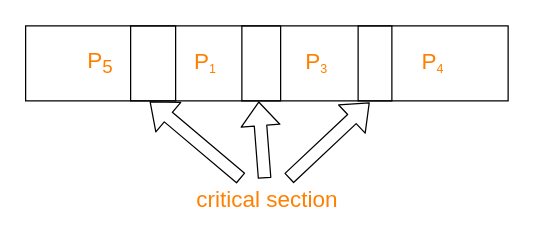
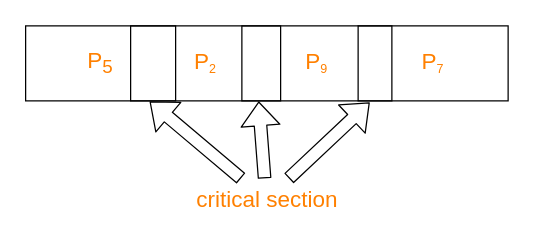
(206, 63) -> (206, 63)
(317, 63) -> (317, 63)
(433, 63) -> (433, 63)
